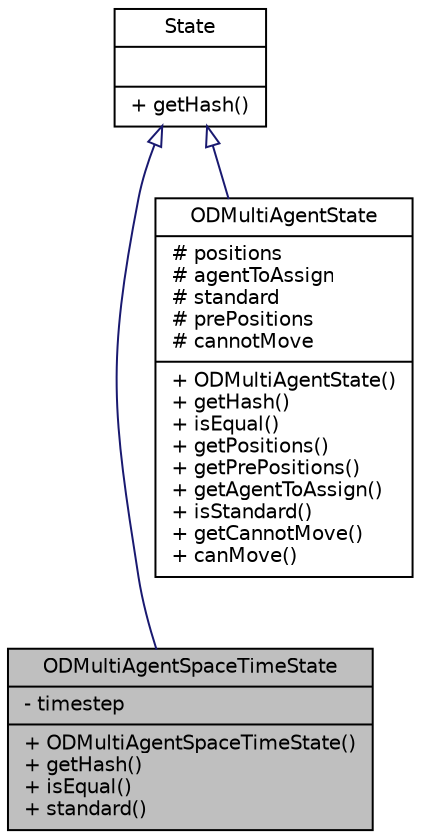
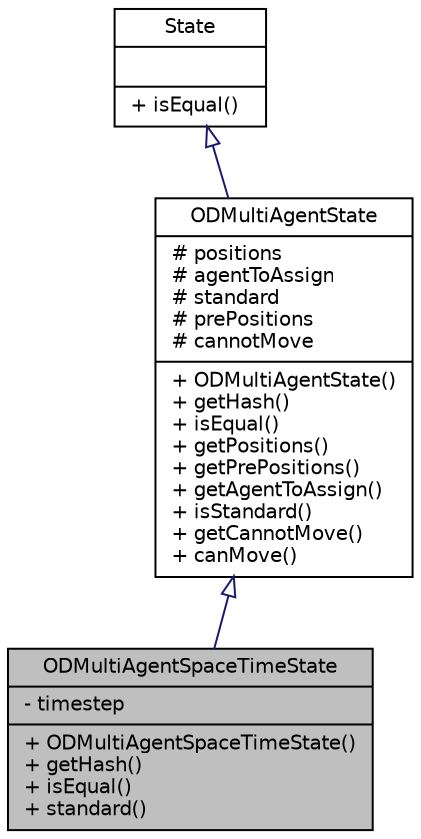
(190, 106) -> (185, 106)
(117, 397) -> (221, 623)
